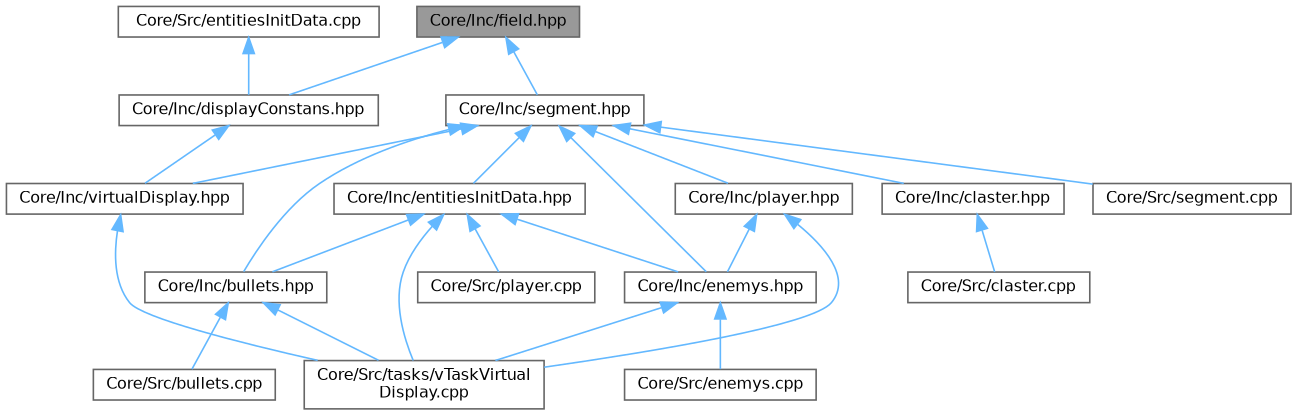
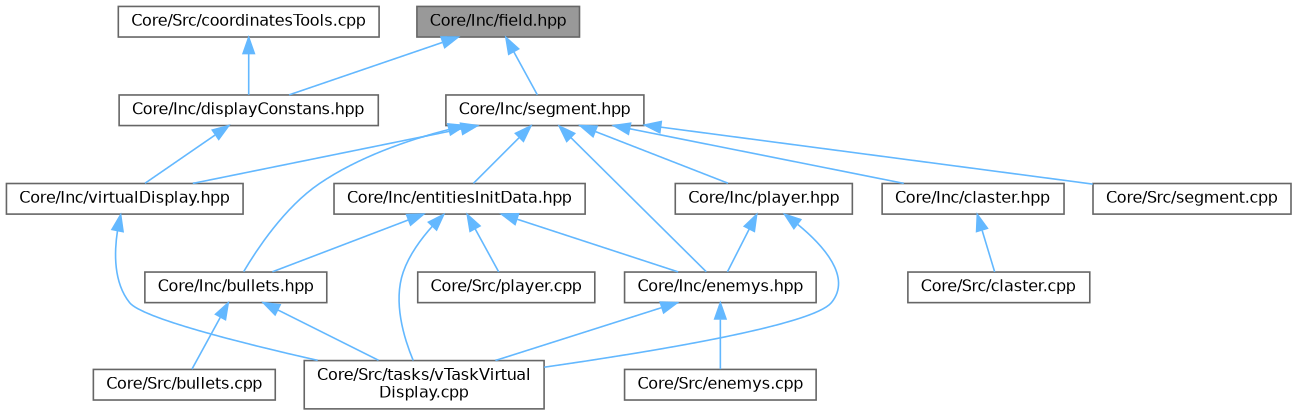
(249, 22) -> (249, 22)
